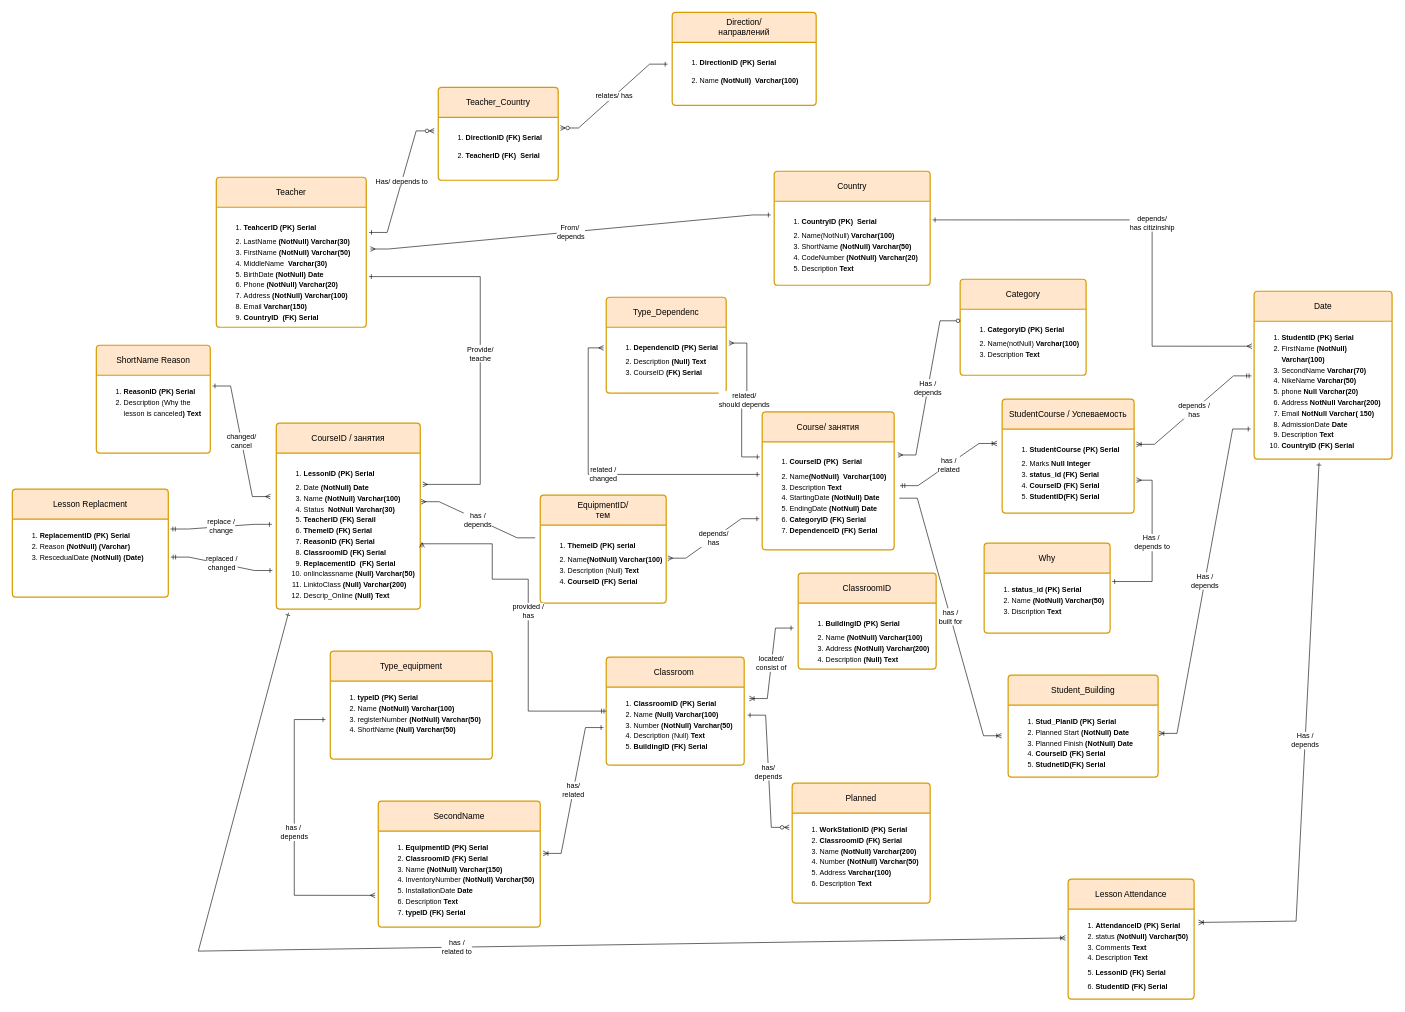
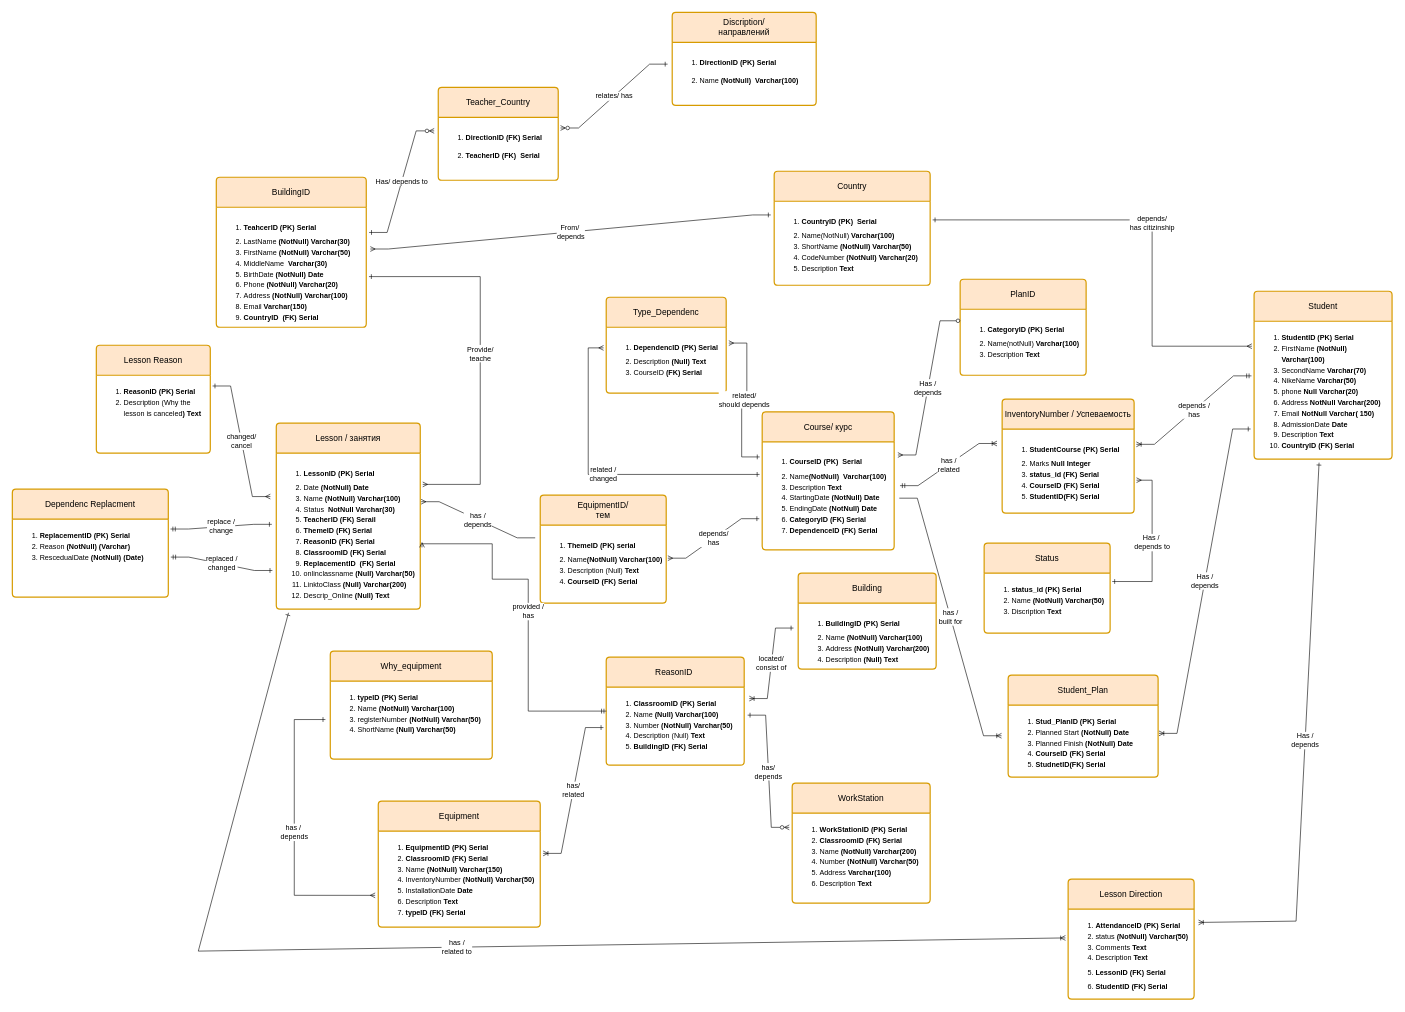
(744, 27) -> (744, 27)
(291, 192) -> (291, 192)
(1023, 294) -> (1023, 294)
(1323, 306) -> (1323, 306)
(153, 360) -> (153, 360)
(1068, 414) -> (1068, 414)
(828, 427) -> (828, 427)
(348, 438) -> (348, 438)
(90, 504) -> (90, 504)
(1047, 558) -> (1047, 558)
(867, 588) -> (867, 588)
(411, 666) -> (411, 666)
(675, 672) -> (675, 672)
(1083, 690) -> (1083, 690)
(861, 798) -> (861, 798)
(459, 816) -> (459, 816)
(1131, 894) -> (1131, 894)
